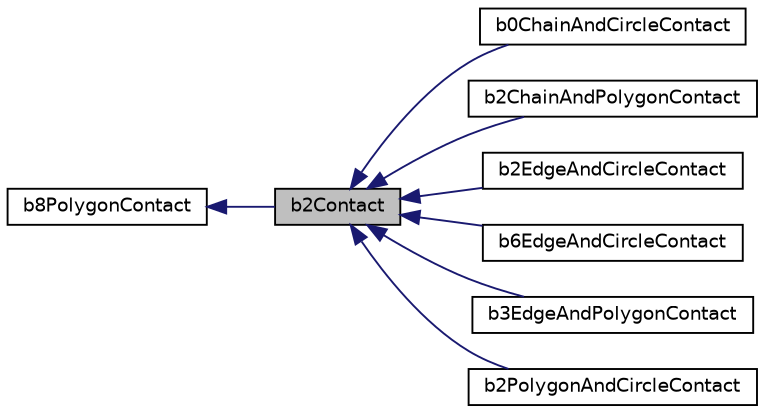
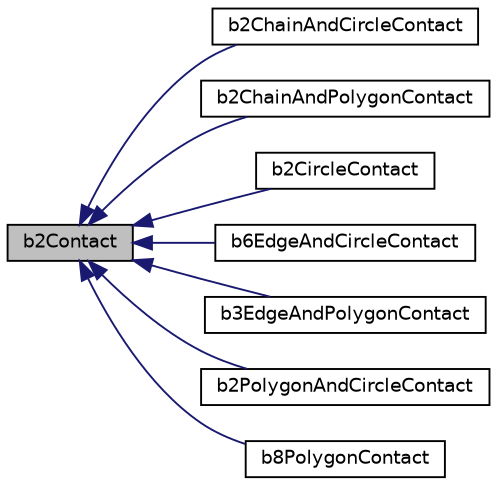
(613, 27) -> (345, 27)
(613, 171) -> (345, 171)
(251, 207) -> (151, 377)
